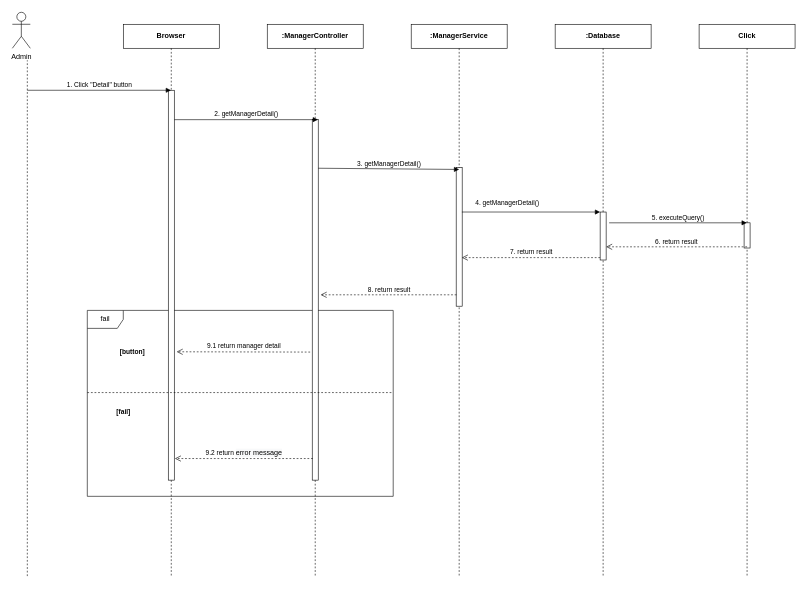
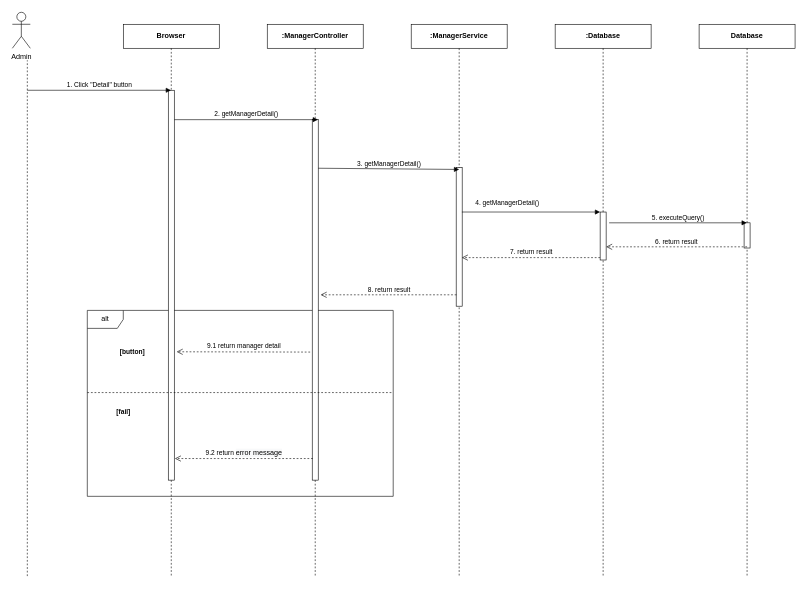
(747, 36) -> (747, 36)
(105, 320) -> (105, 320)
